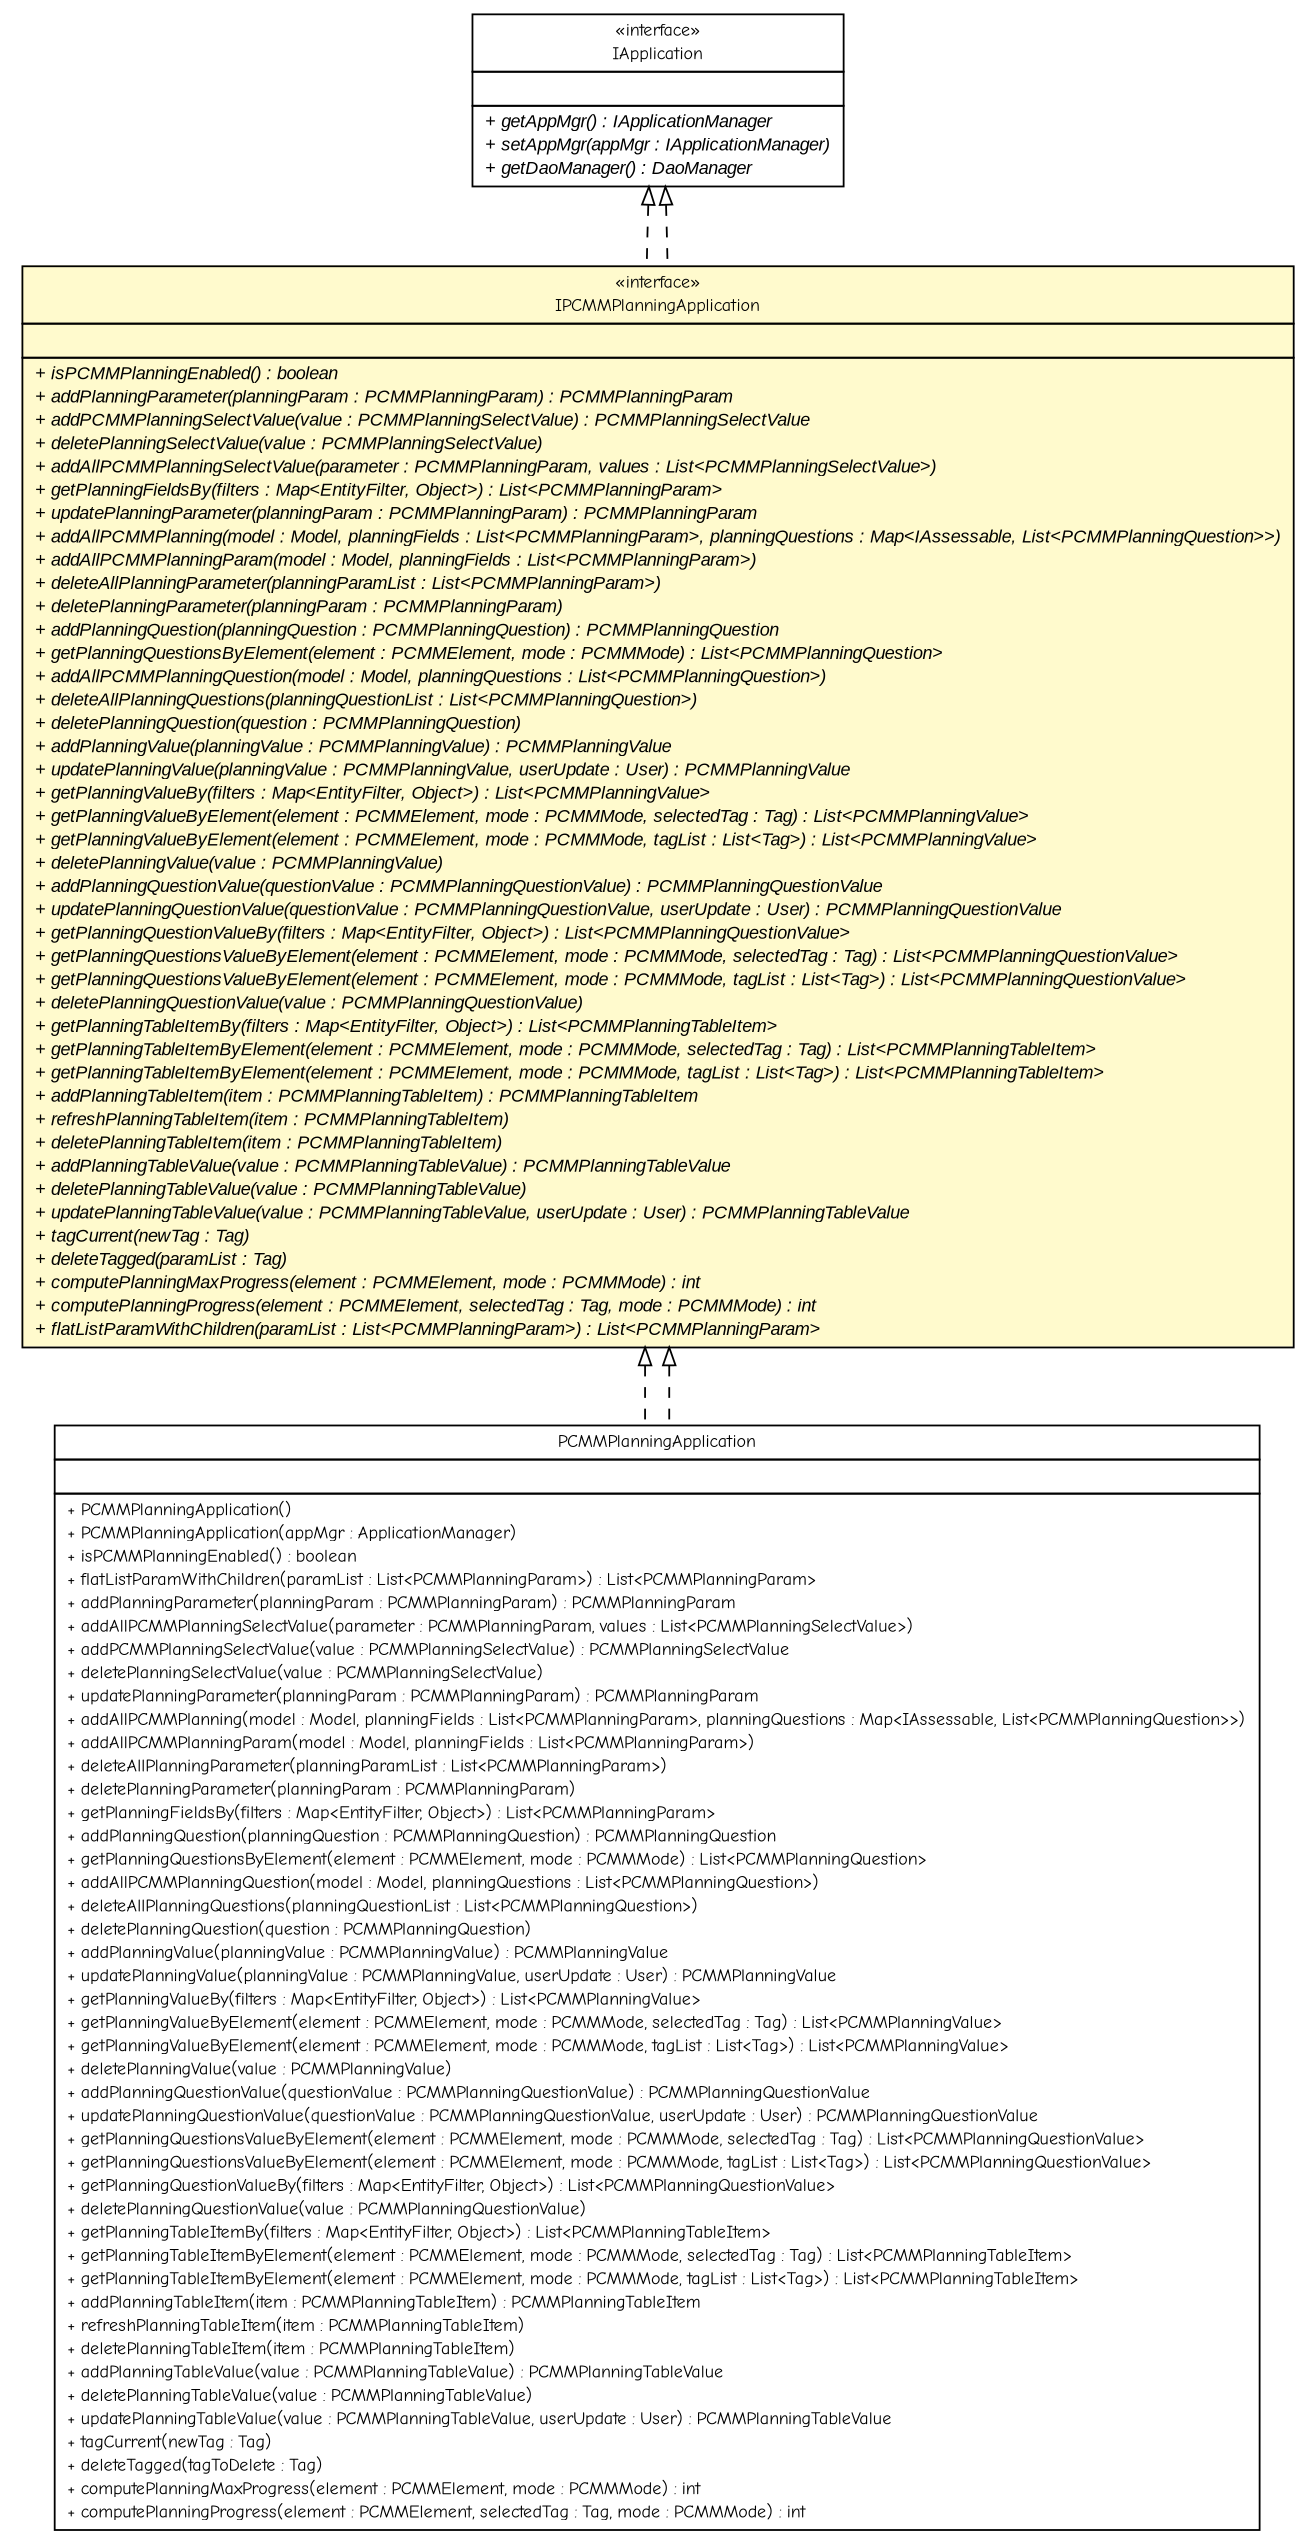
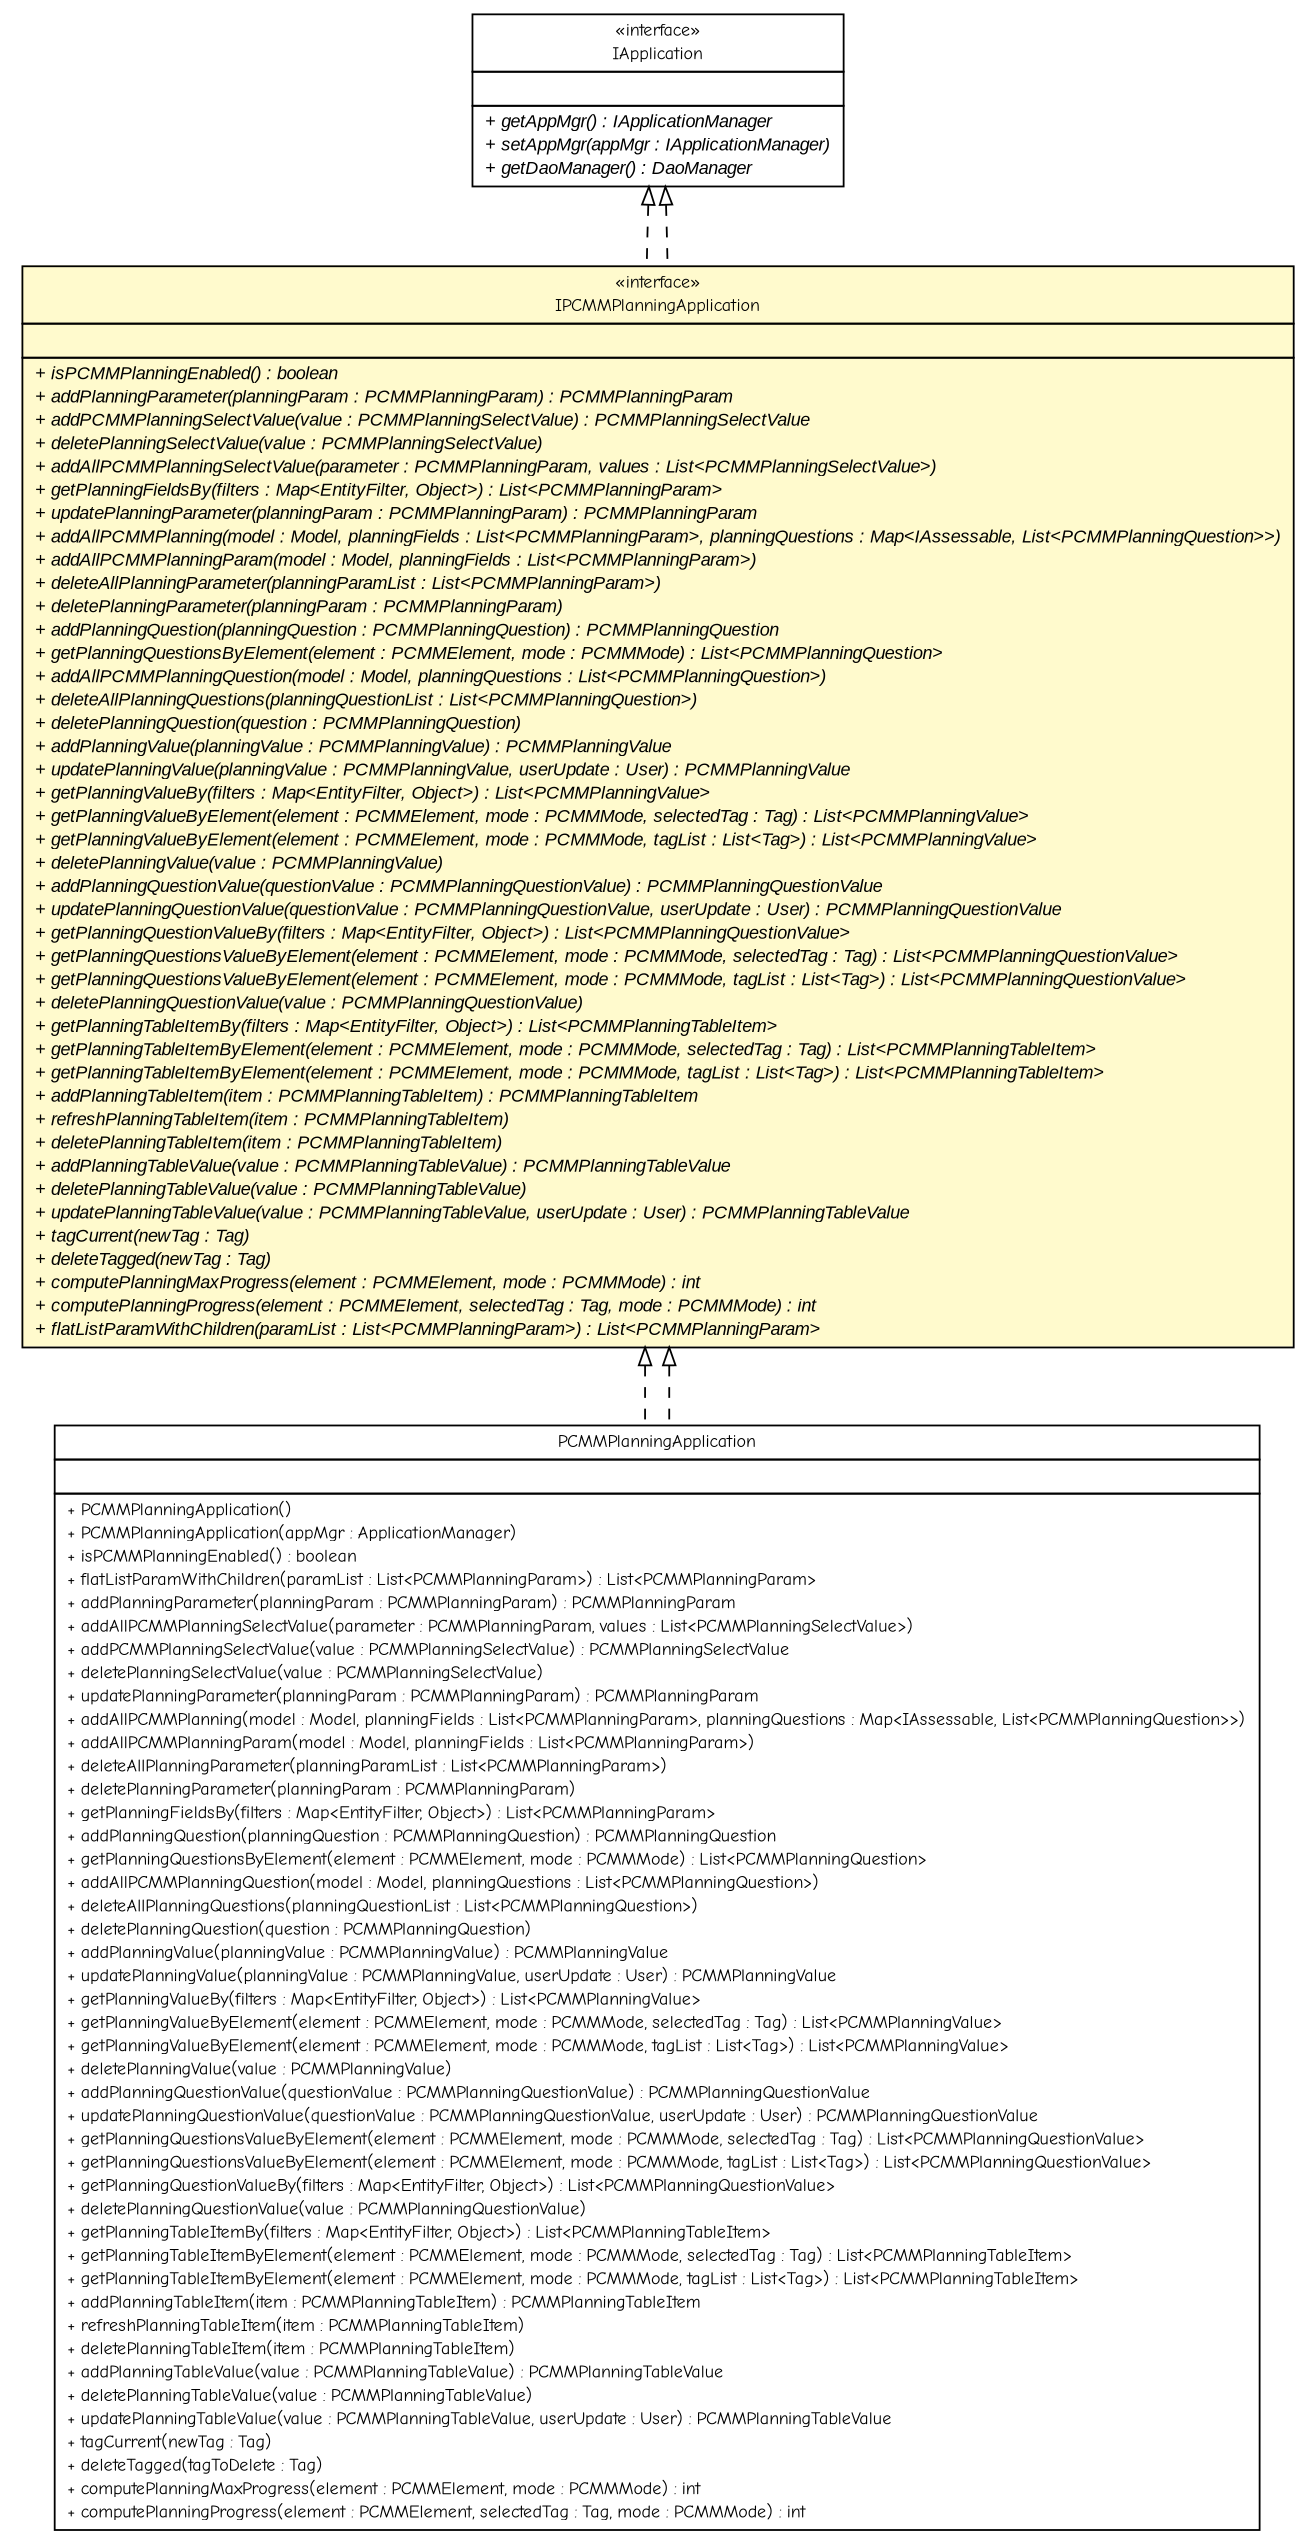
(161, 1260) -> (153, 1260)
